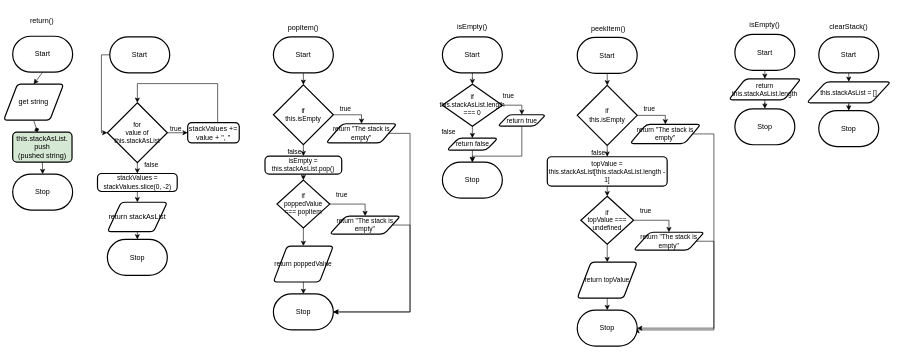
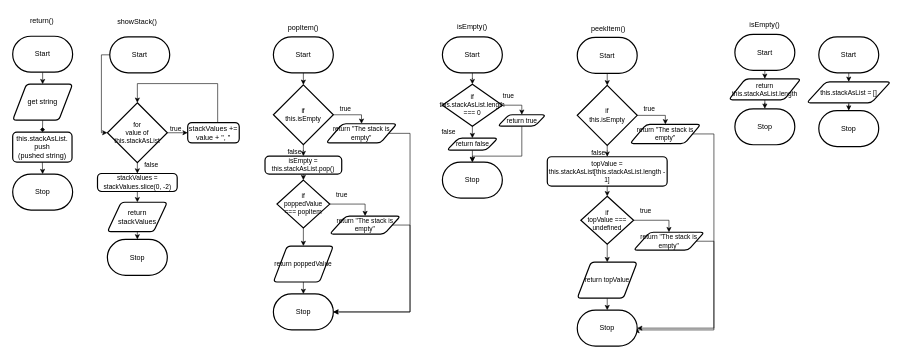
none -> (137, 22)
(849, 27) -> none
(33, 102) -> (42, 102)
(42, 147) -> (42, 147)
(137, 218) -> (137, 218)
